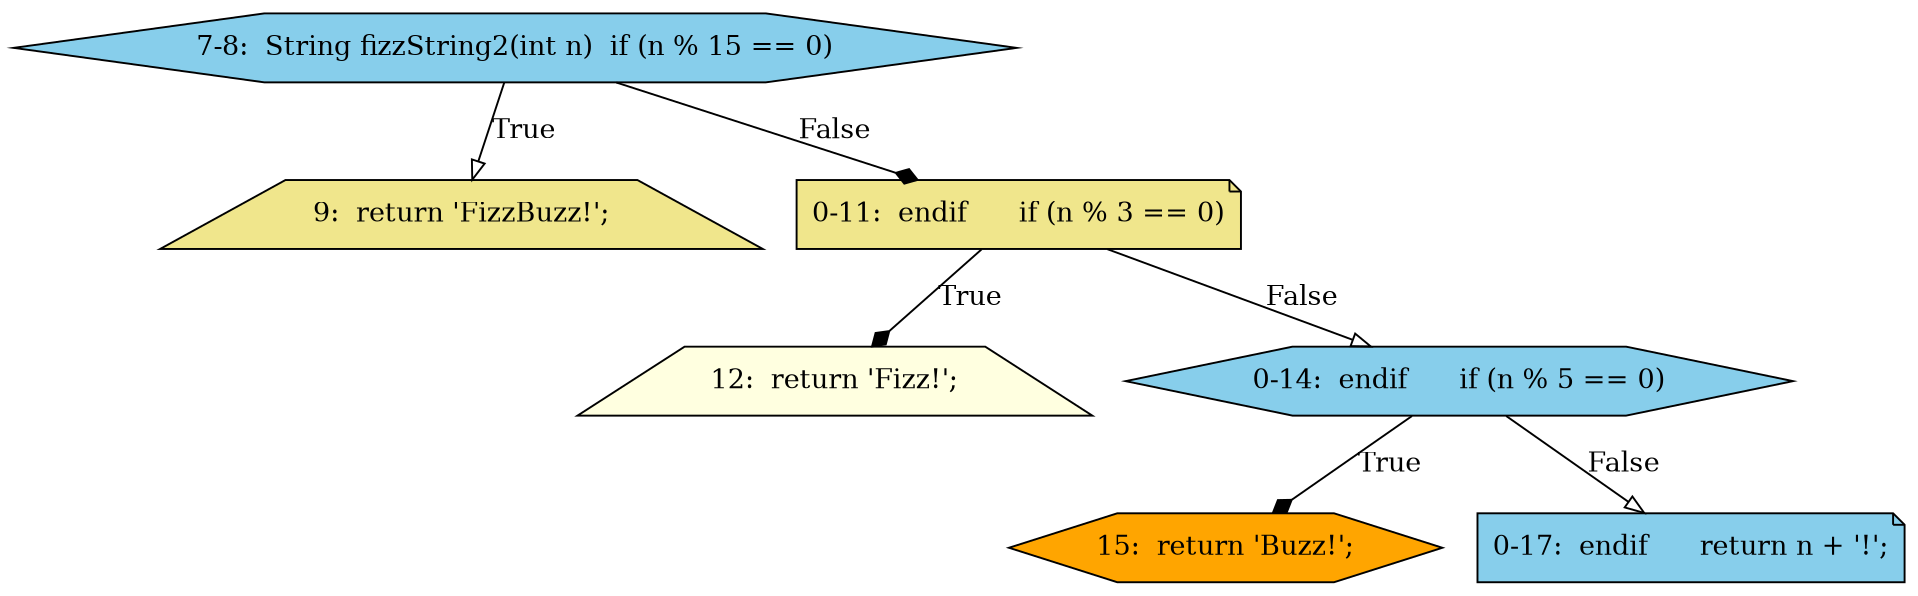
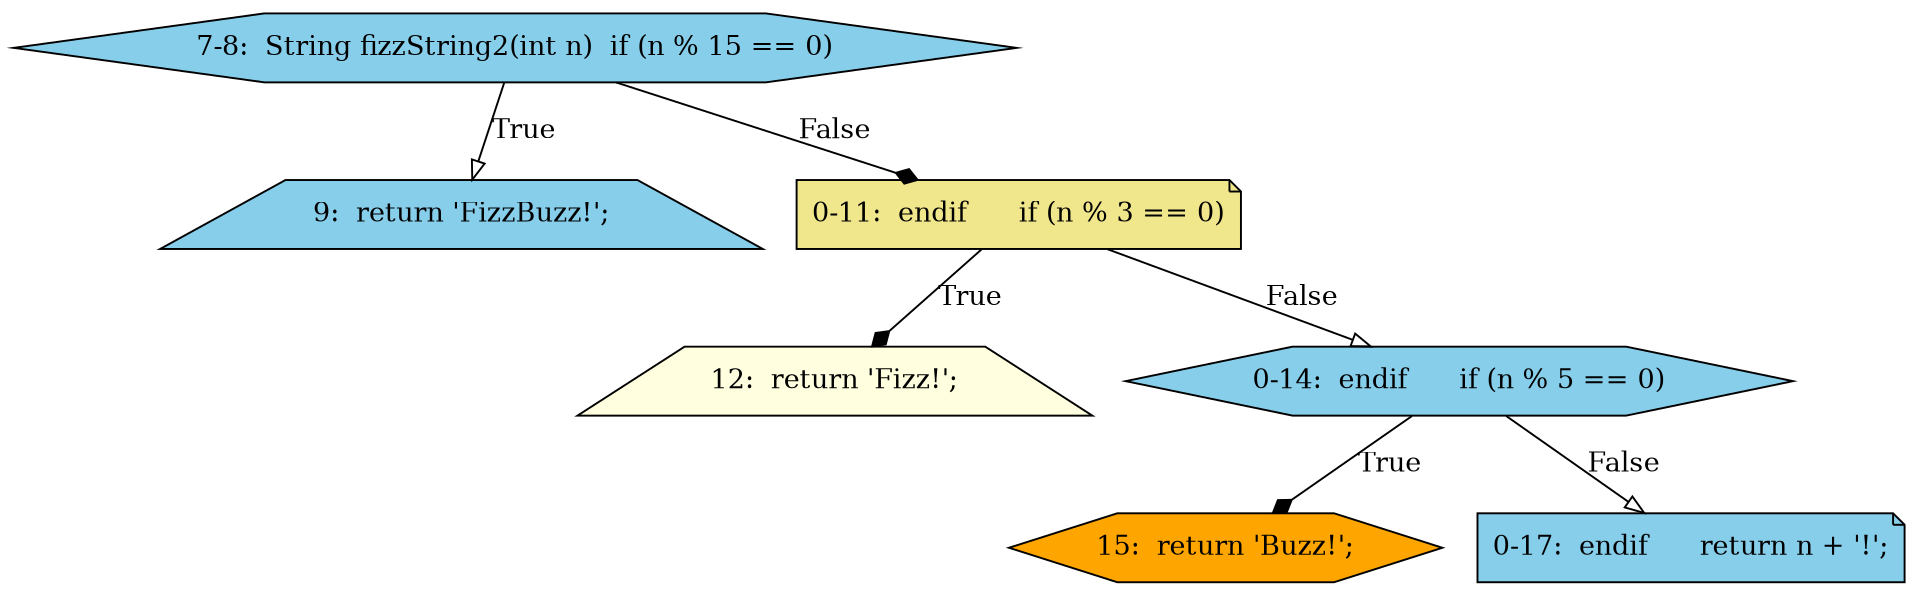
(461, 215) -> (461, 215)
